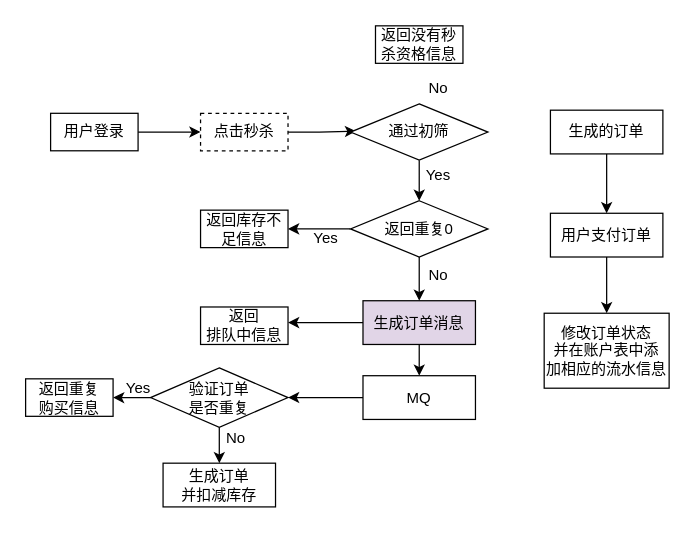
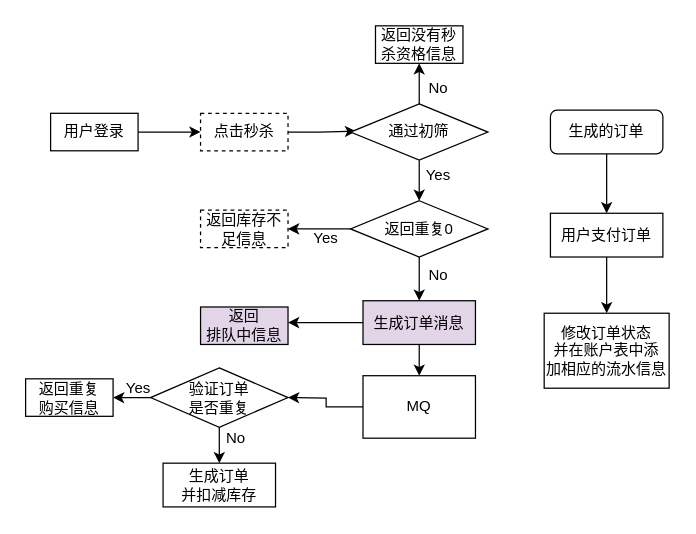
none -> (419, 79)
(607, 132) -> (607, 132)
(244, 229) -> (244, 229)
(244, 326) -> (244, 326)
(419, 398) -> (419, 407)
